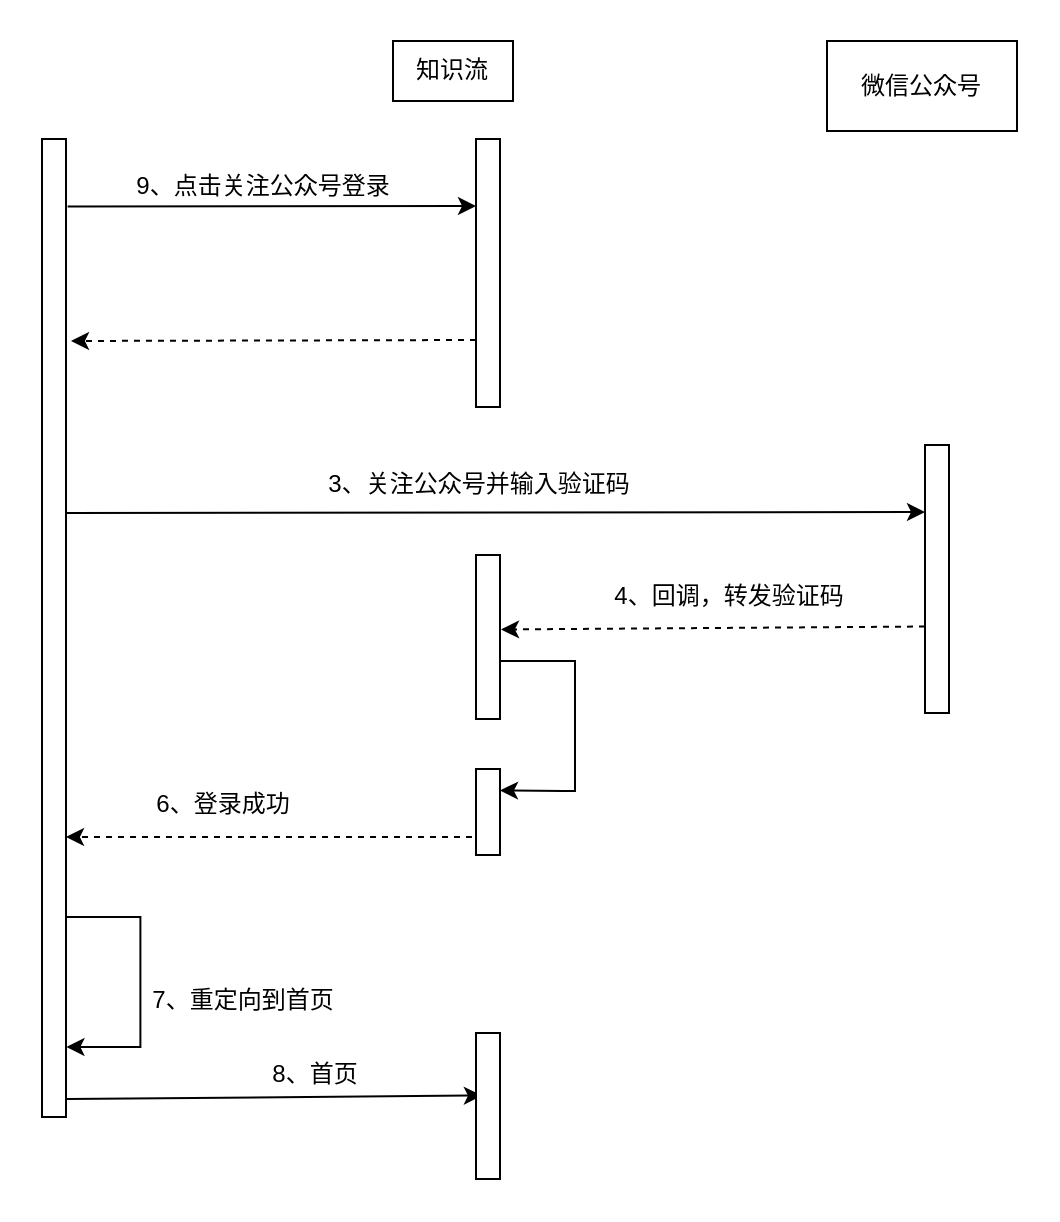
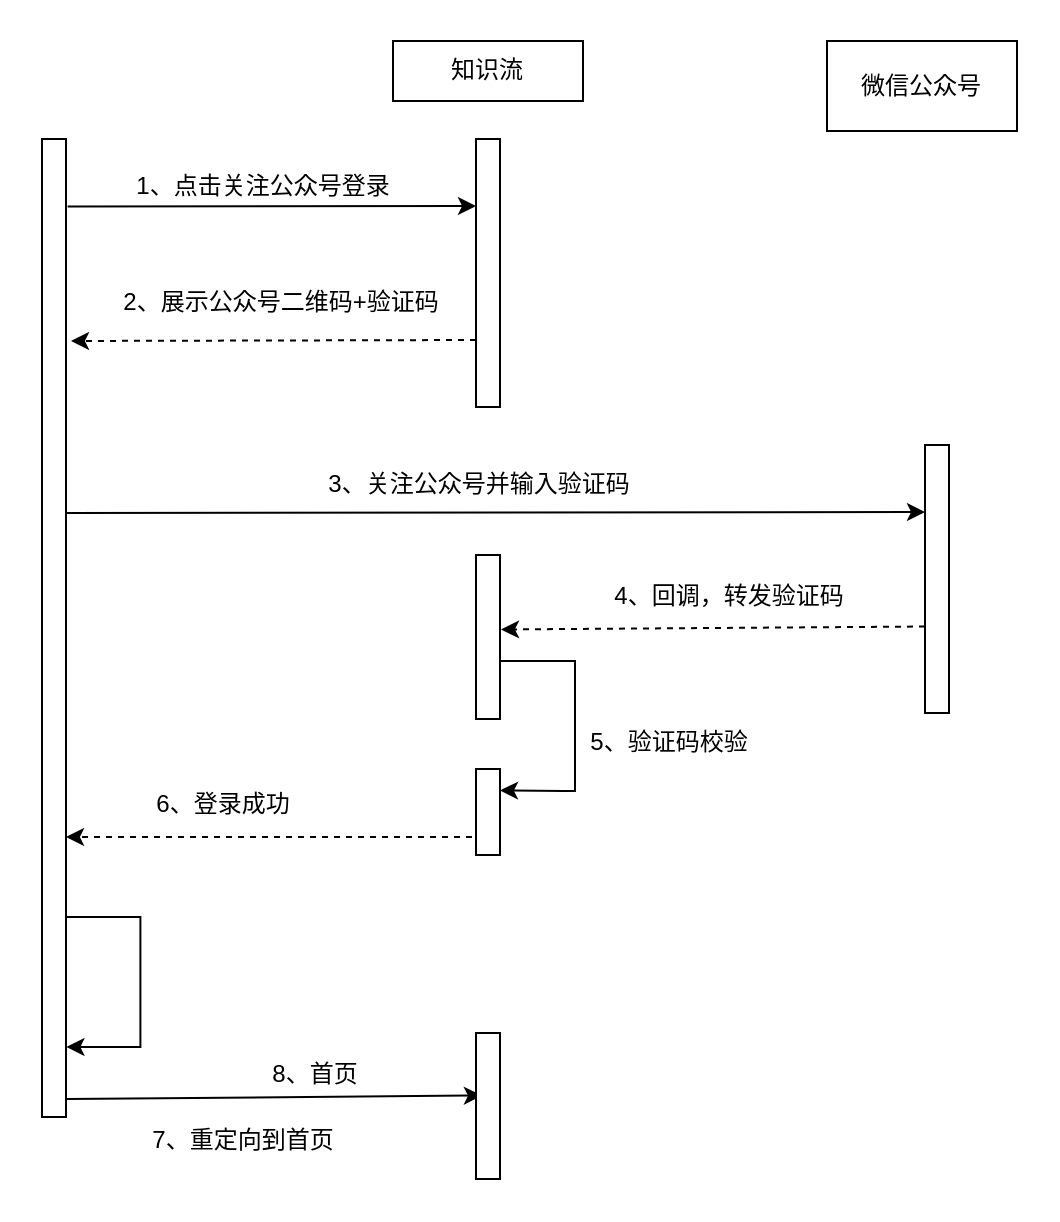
(453, 71) -> (488, 71)
(264, 187) -> (264, 187)
none -> (281, 303)
none -> (668, 743)
(242, 1001) -> (242, 1141)
